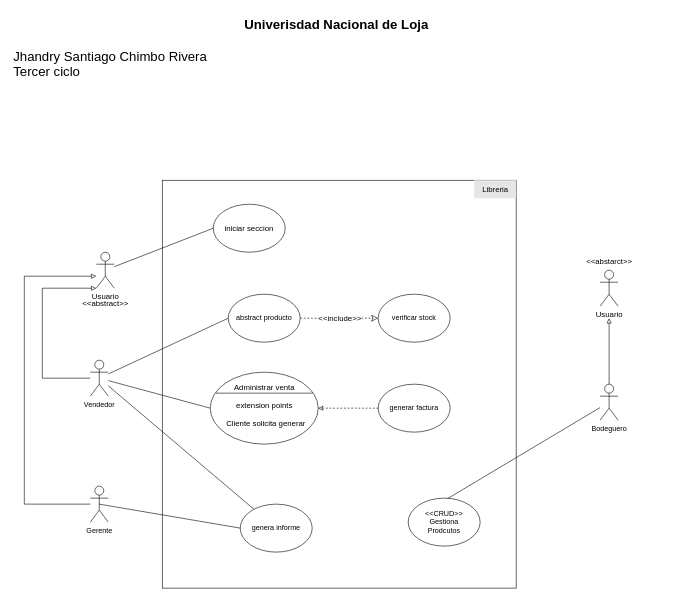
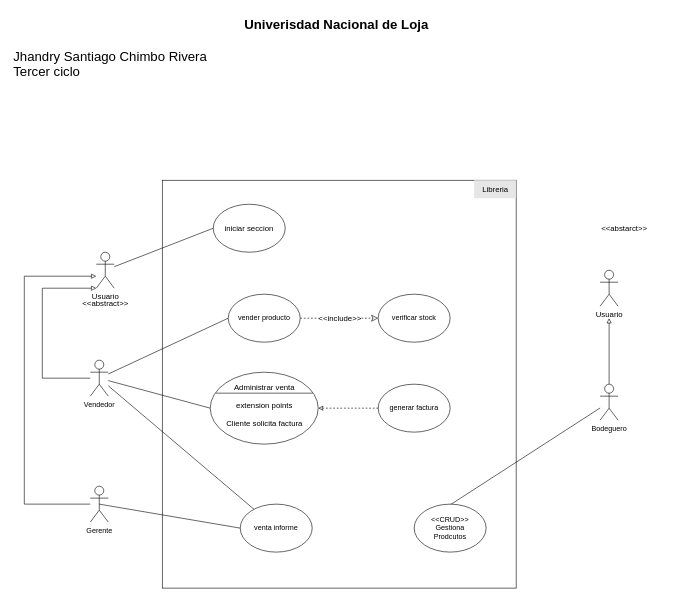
(609, 261) -> (624, 228)
(264, 318) -> (264, 318)
(272, 423) -> (272, 423)
(444, 522) -> (450, 528)
(276, 528) -> (276, 528)
